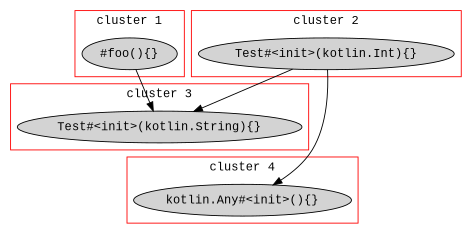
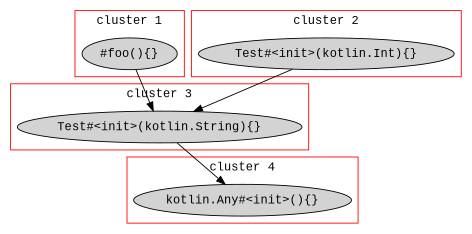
(320, 132) -> (200, 162)
